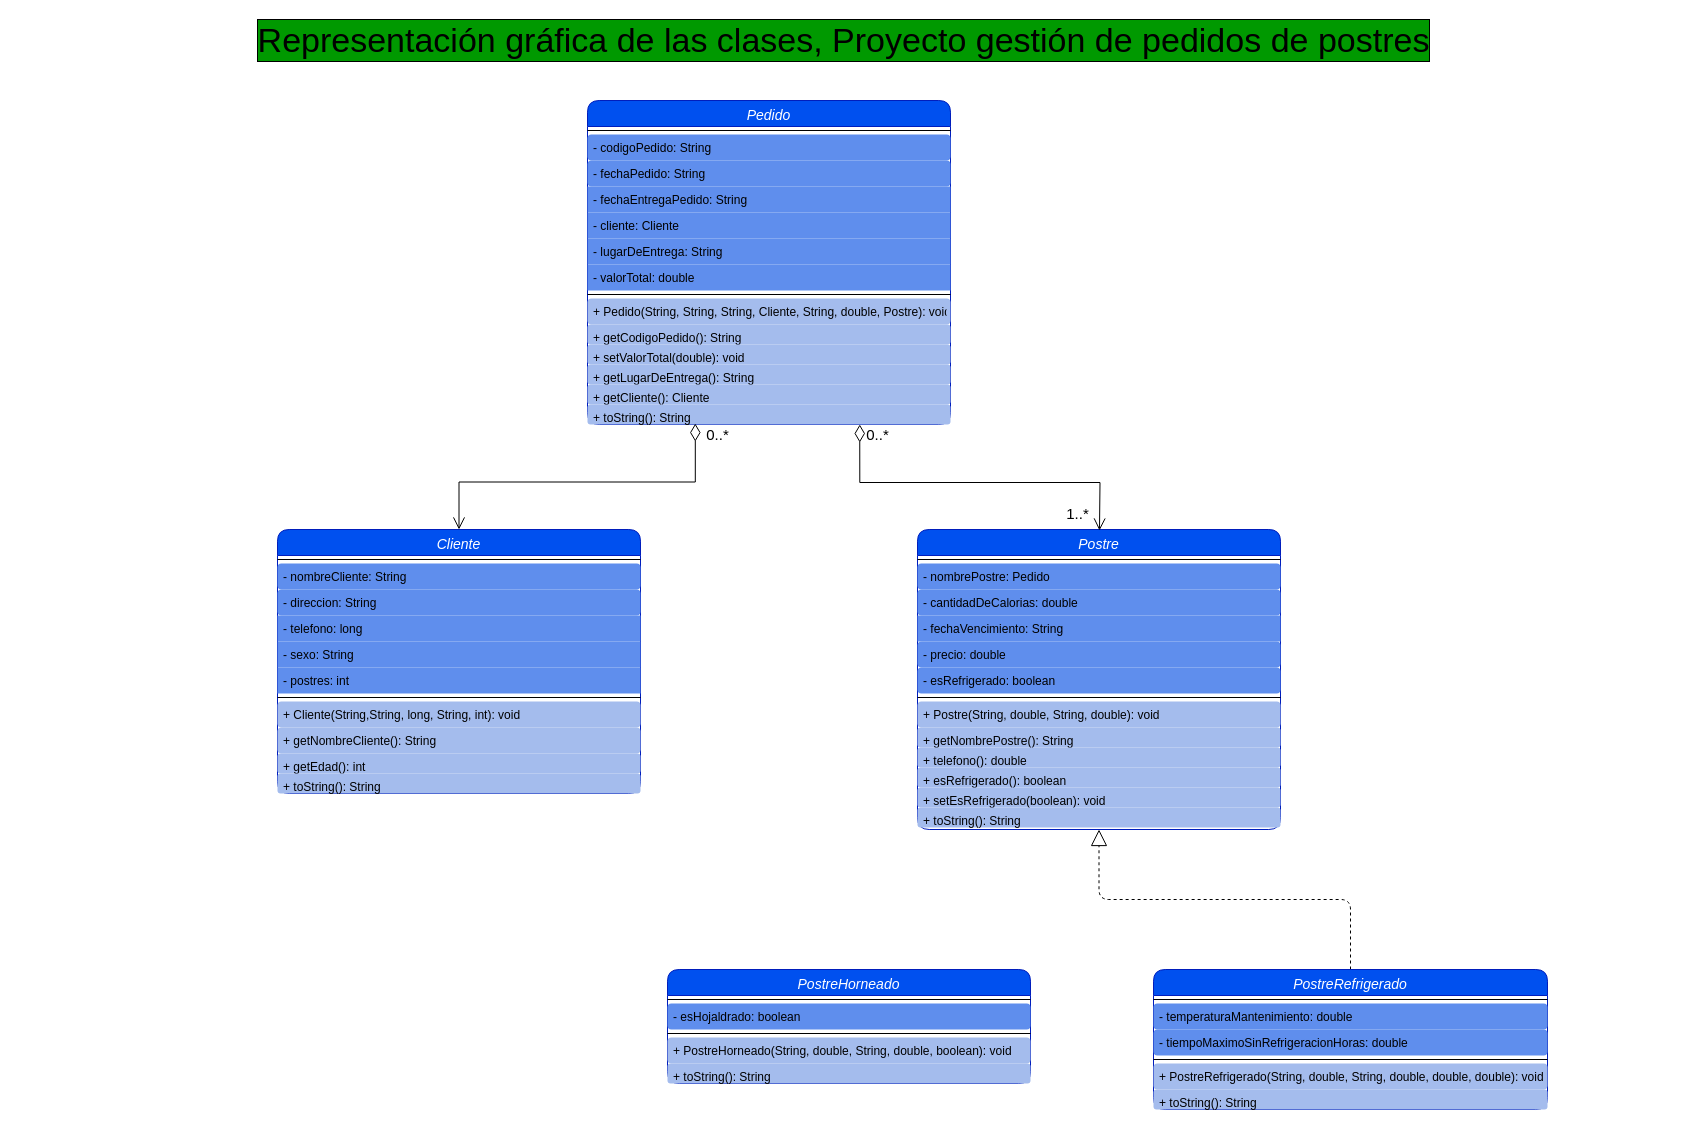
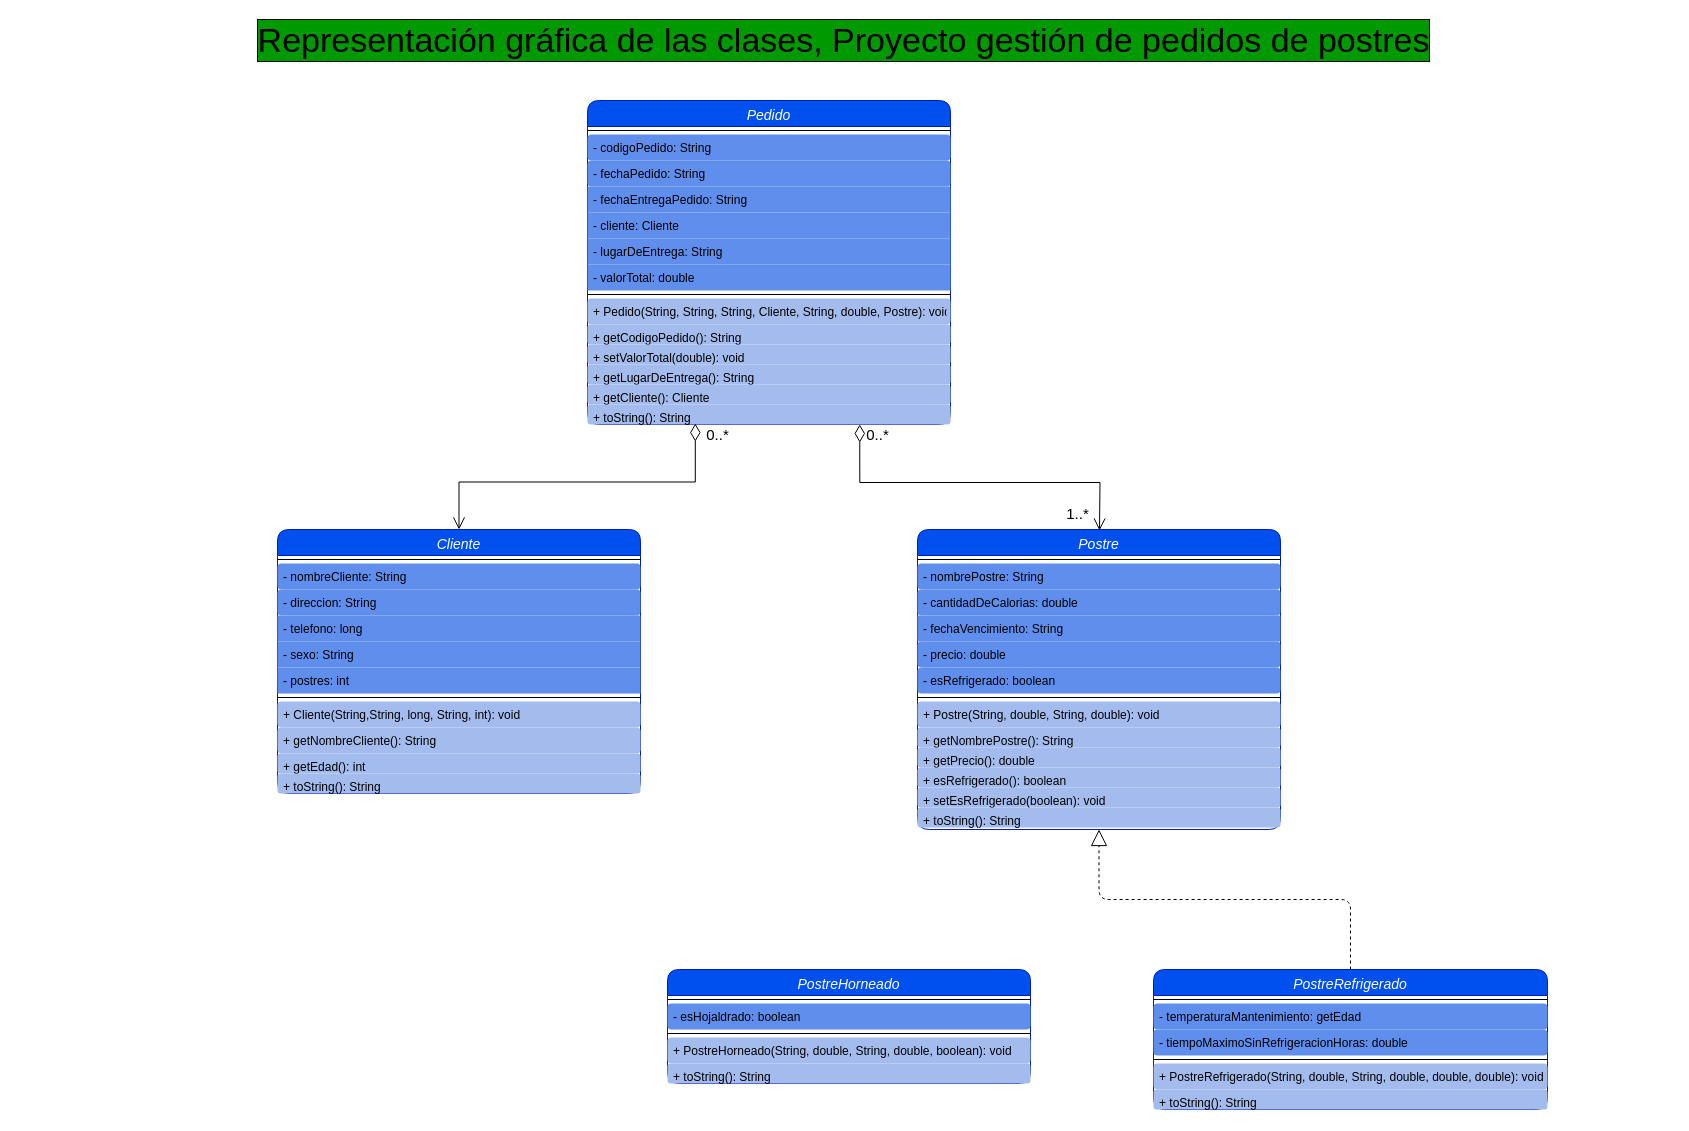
(991, 577) -> (991, 577)
(983, 762) -> (986, 762)
(1264, 1017) -> (1269, 1017)
